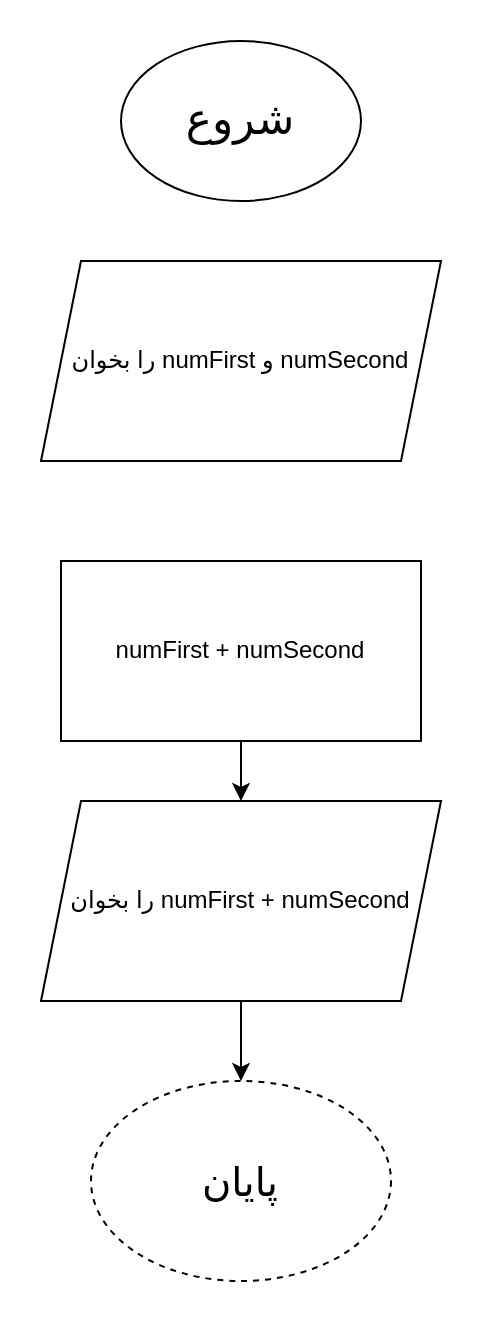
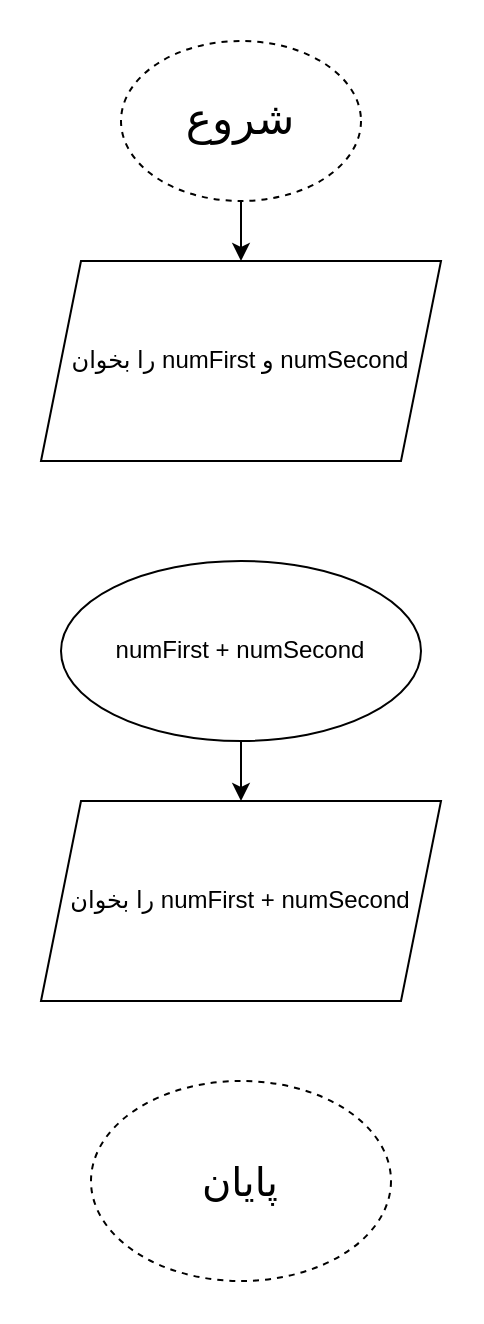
(241, 121) -> (241, 121)
none -> (241, 238)
(241, 651) -> (241, 651)
(241, 1034) -> none
